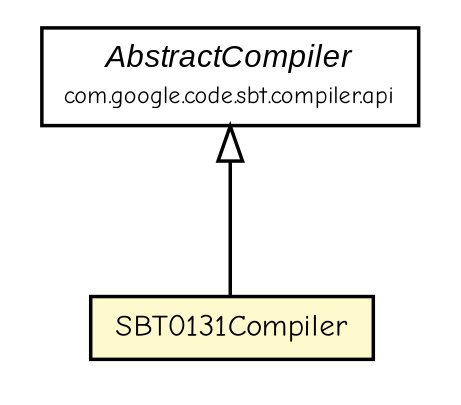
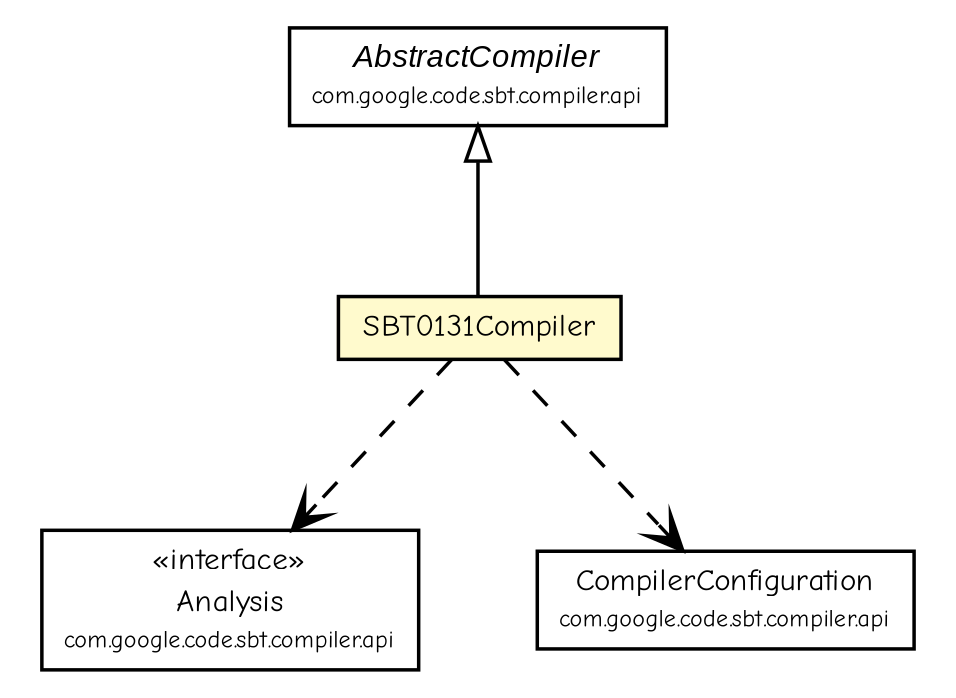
none -> (230, 600)
none -> (726, 600)
